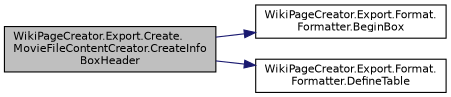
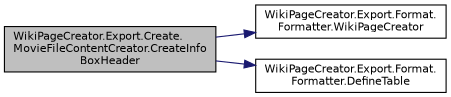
(351, 22) -> (351, 22)
